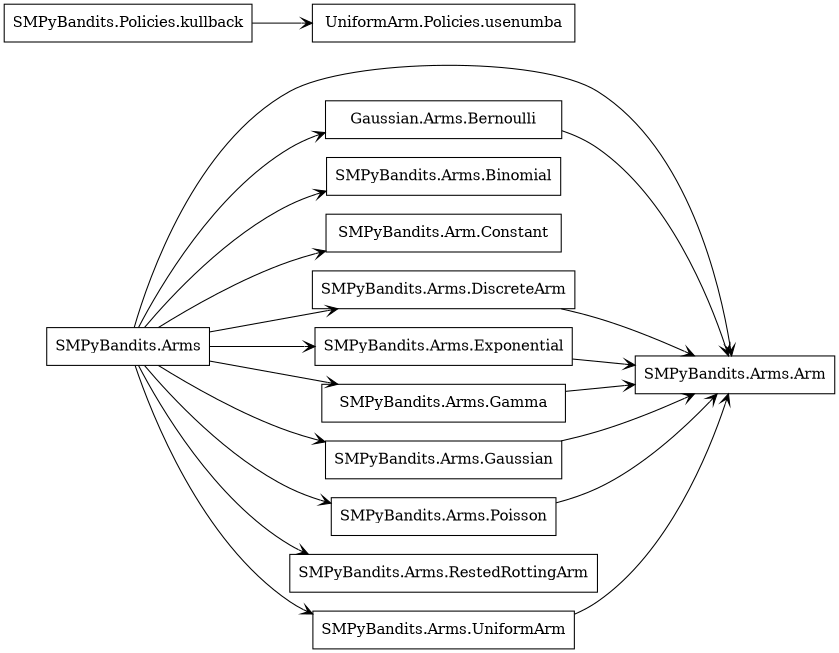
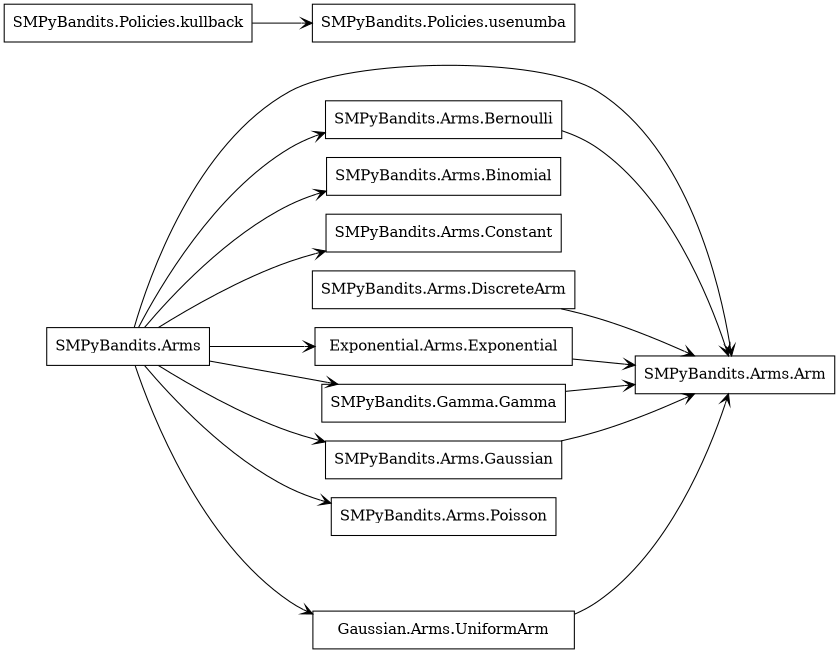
(444, 23) -> (444, 23)
(444, 120) -> (444, 120)
(444, 233) -> (444, 233)
(269, 321) -> none
(444, 346) -> (444, 346)
(444, 403) -> (444, 403)
(640, 463) -> none
(444, 573) -> none
(444, 630) -> (444, 630)
